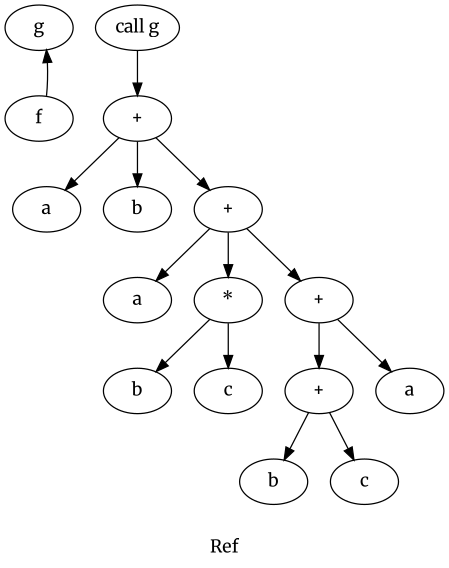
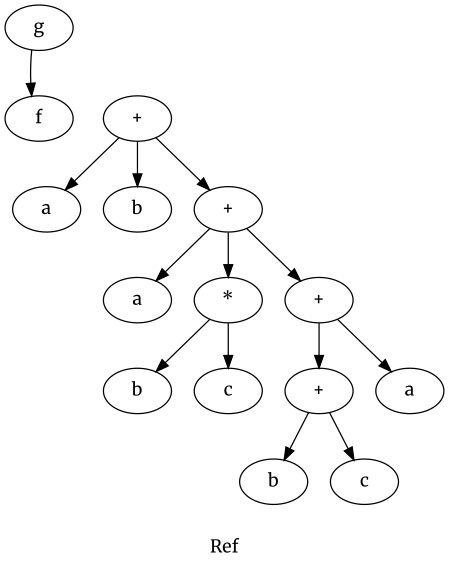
(137, 28) -> none
(48, 79) -> (31, 67)
